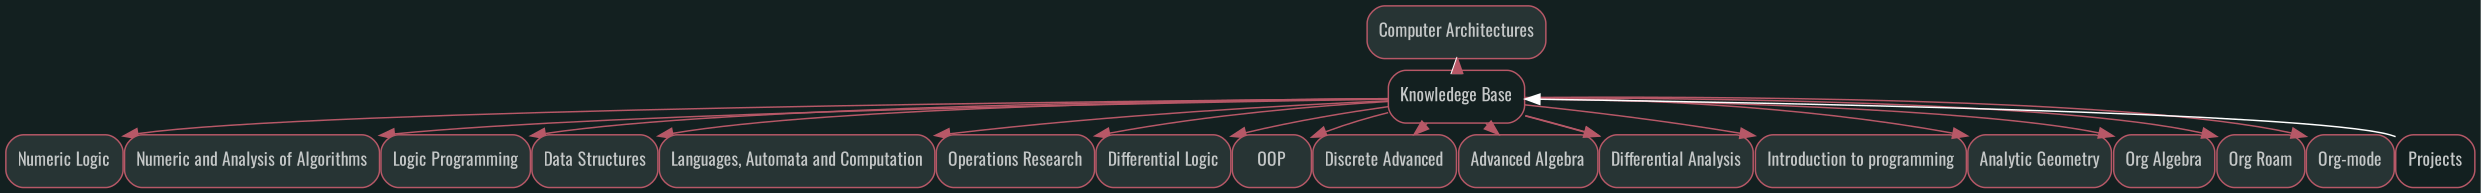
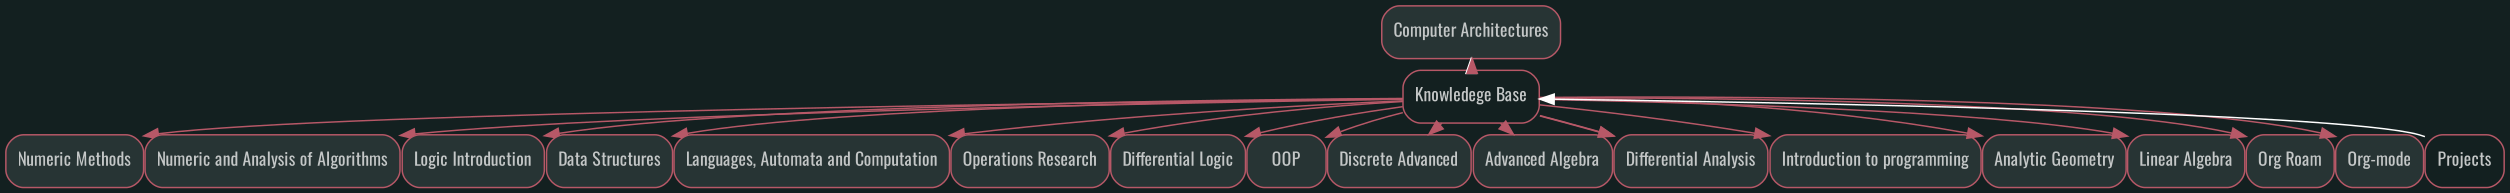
(64, 161) -> (75, 161)
(456, 161) -> (473, 161)
(2164, 161) -> (2186, 161)
